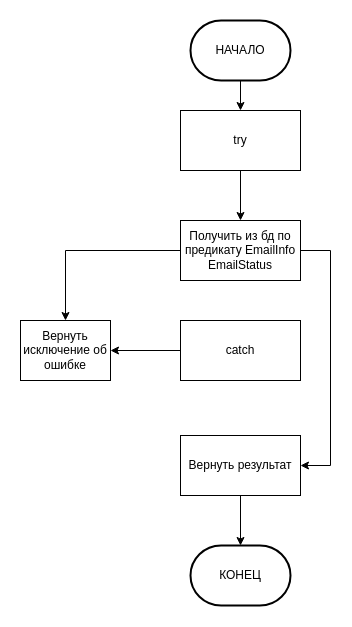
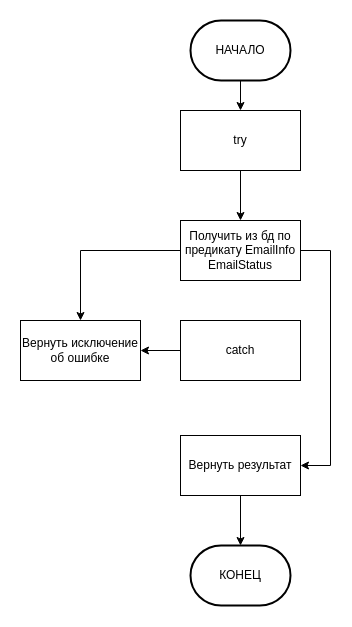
(66, 351) -> (81, 351)
